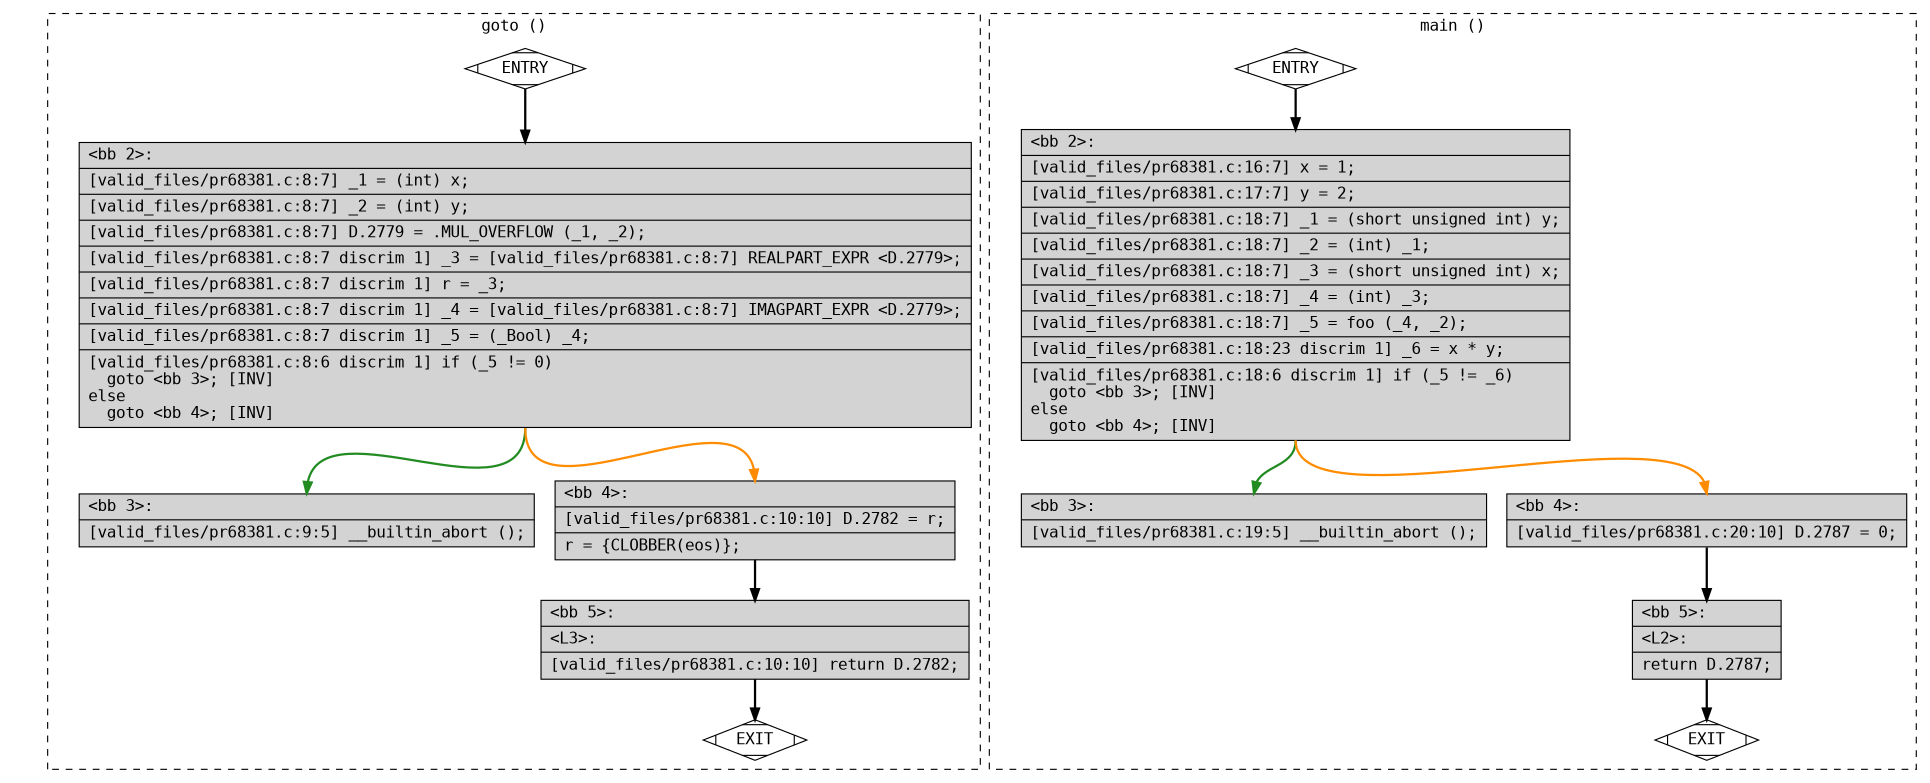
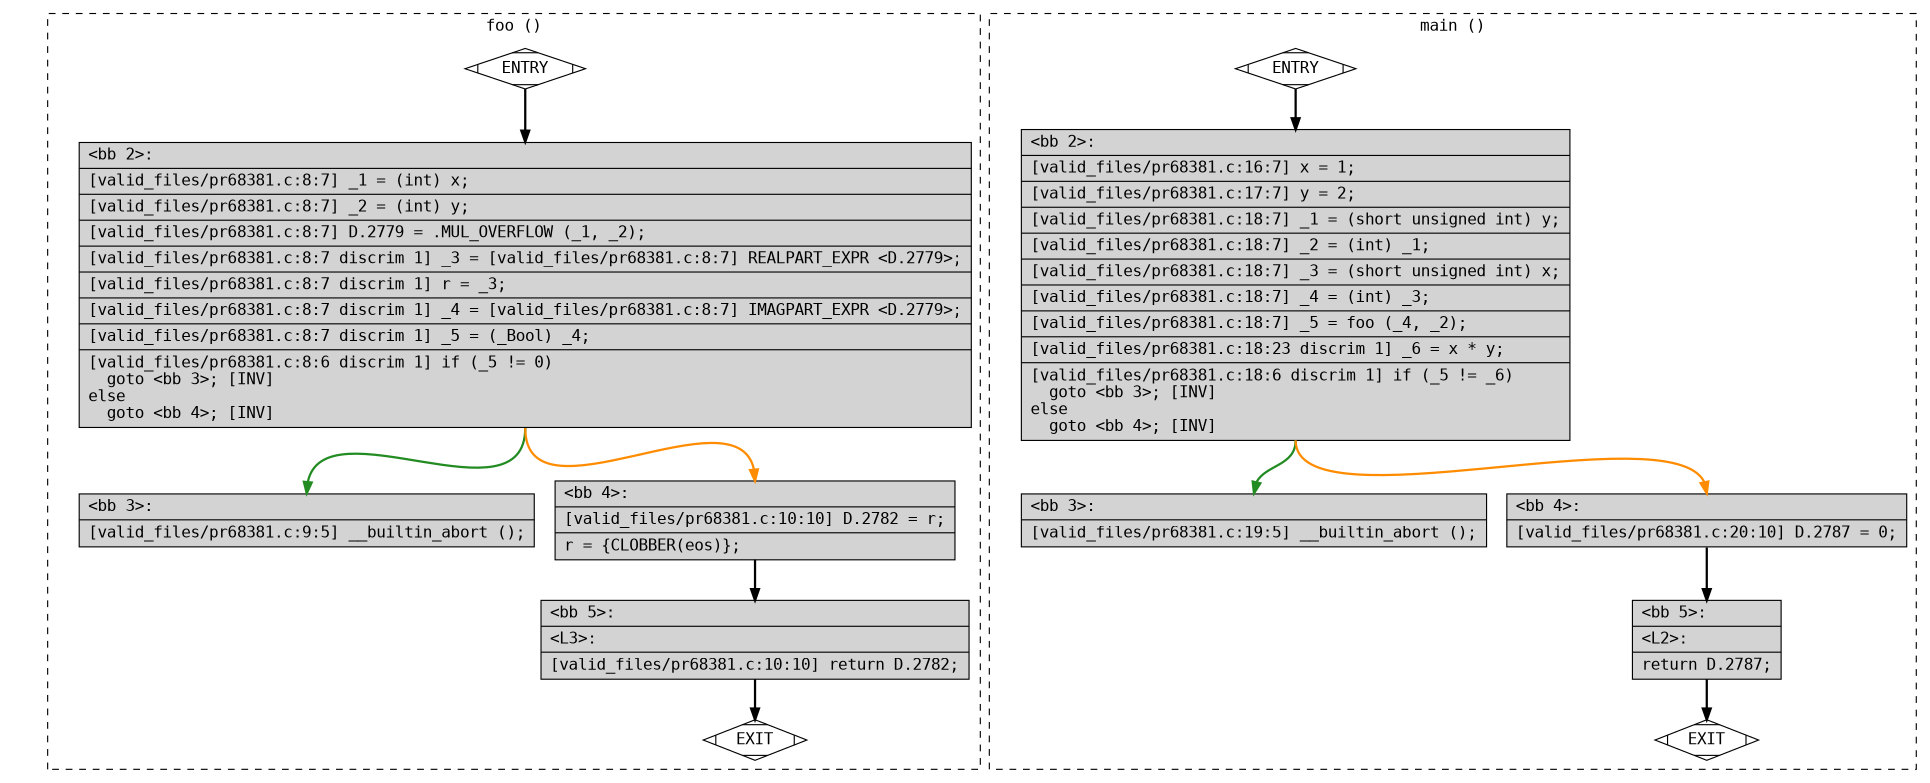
(514, 26) -> (514, 26)
